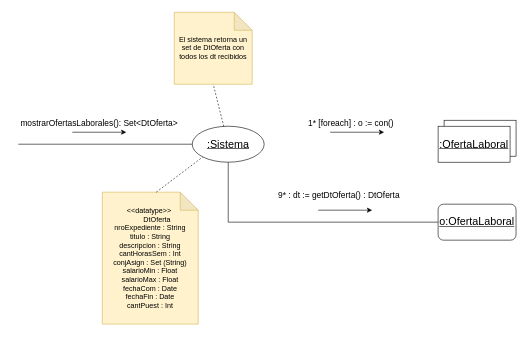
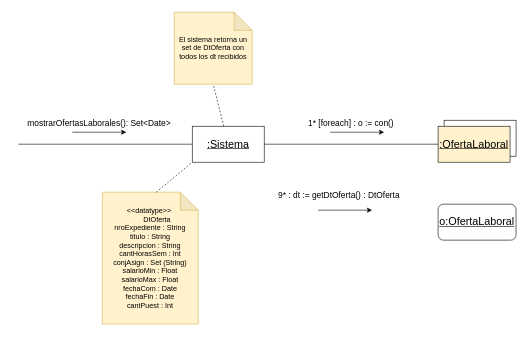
(99, 123) -> (99, 123)
(228, 144) -> (228, 144)
none -> (351, 144)
(474, 144) -> (474, 144)
(303, 222) -> none
